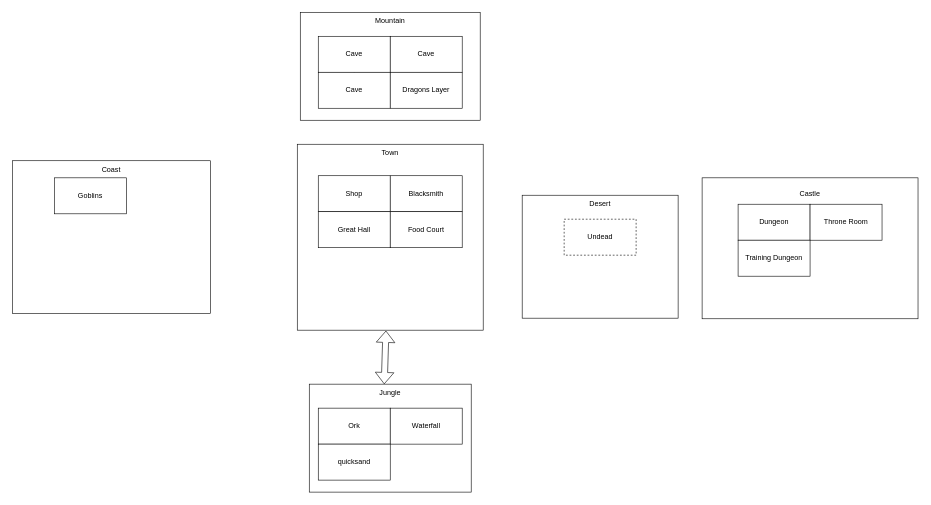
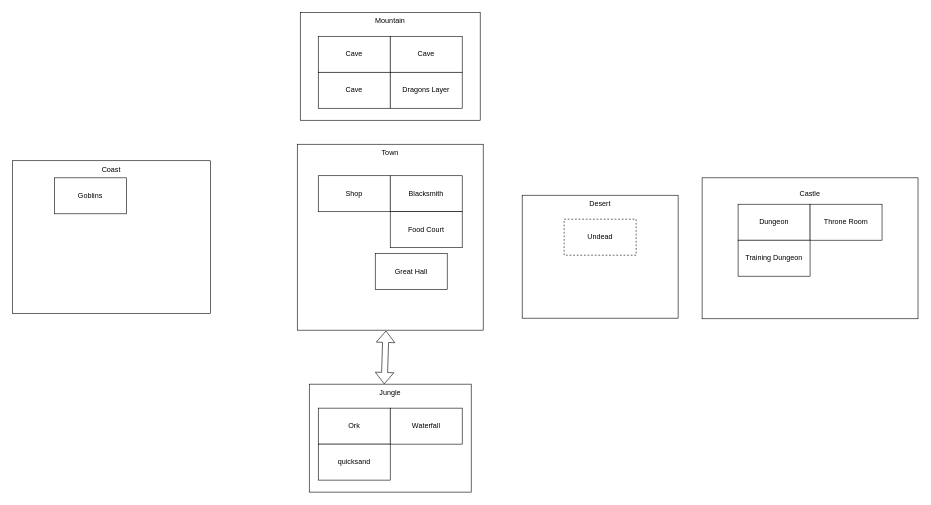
(354, 230) -> (411, 272)
